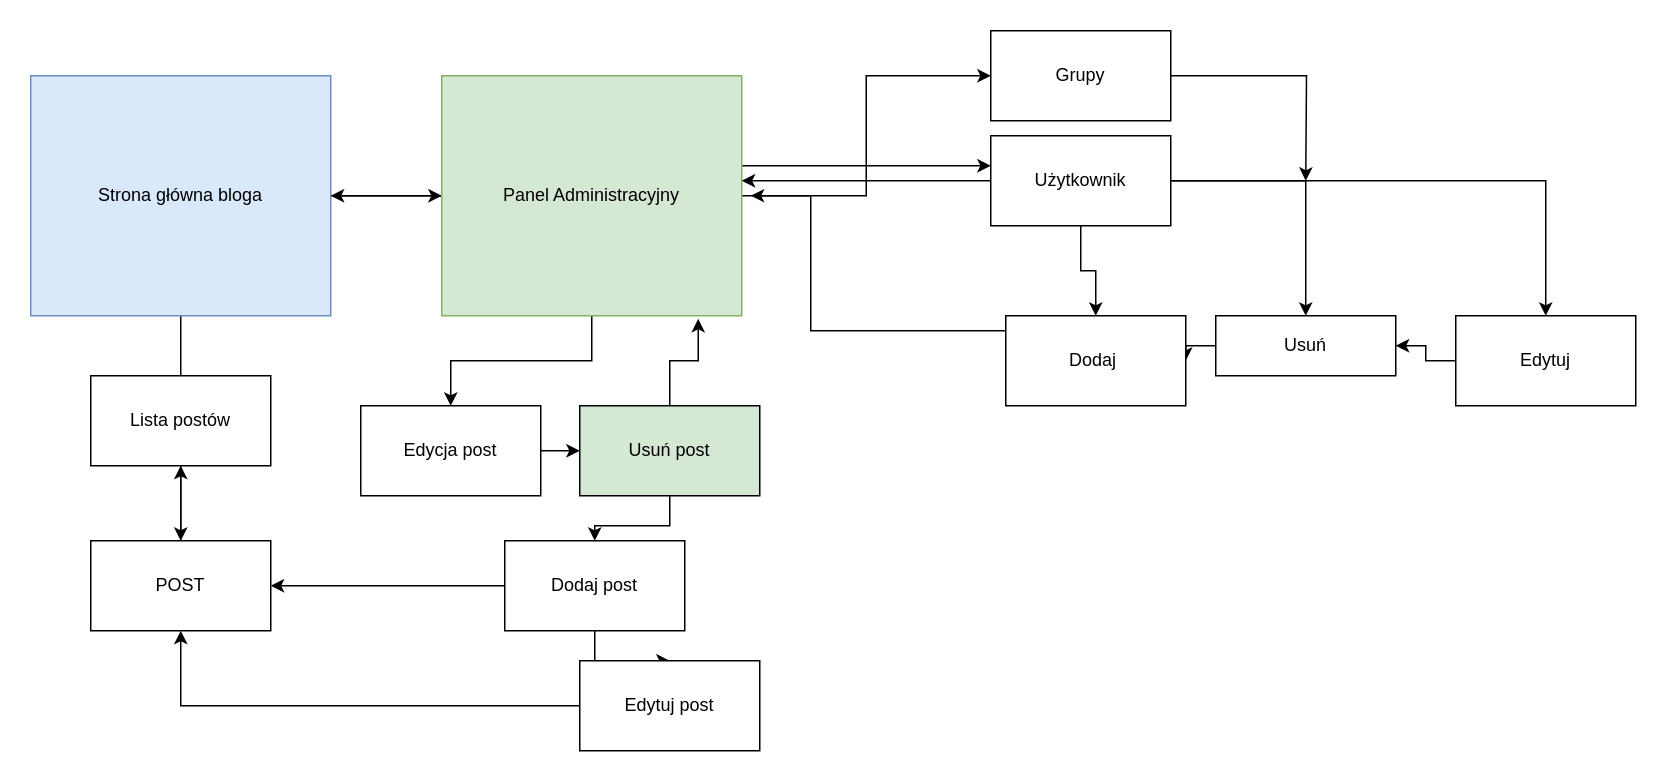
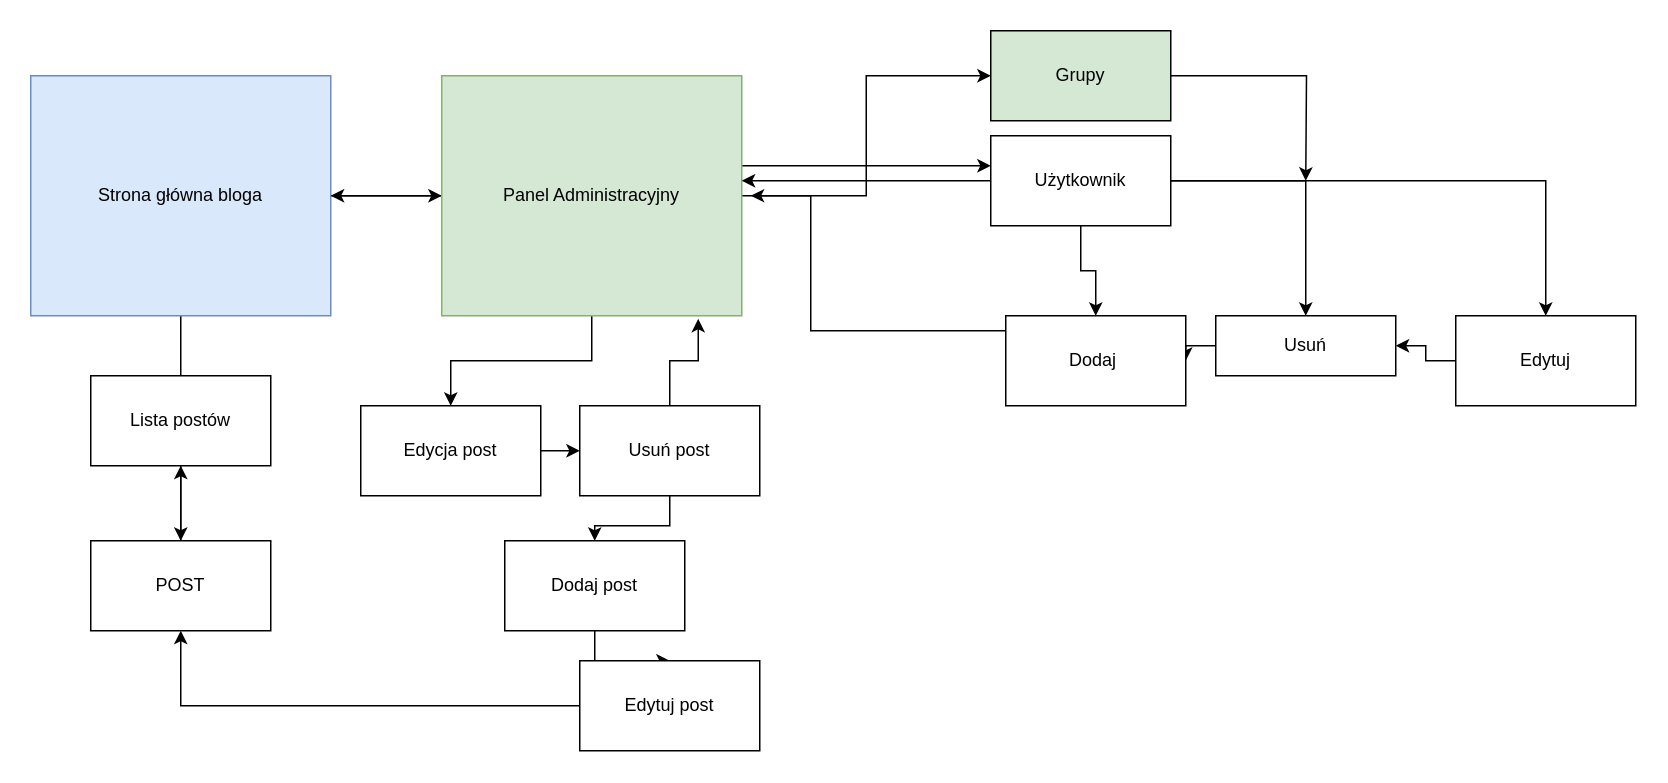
(1081, 76) -> (1081, 76)
(670, 451) -> (670, 451)
(393, 586) -> none
